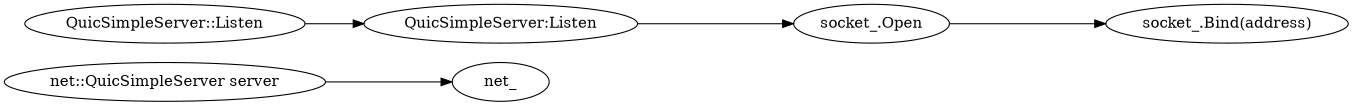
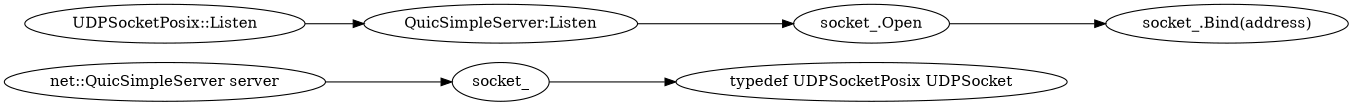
(165, 24) -> (165, 24)
(501, 82) -> (501, 82)
none -> (872, 82)
